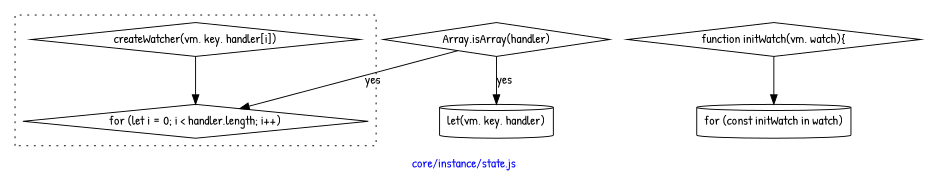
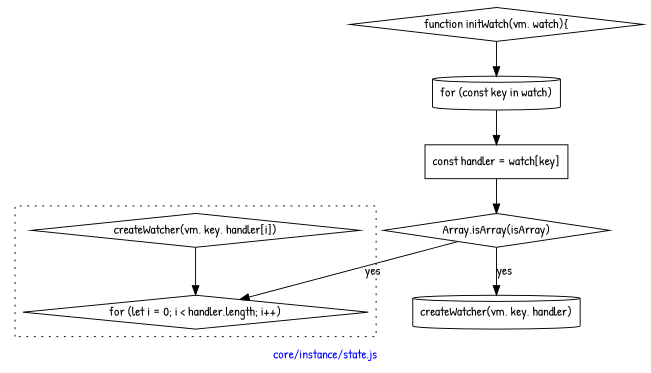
(496, 39) -> (496, 230)
(496, 121) -> (496, 312)
(774, 121) -> (496, 93)
none -> (496, 162)
